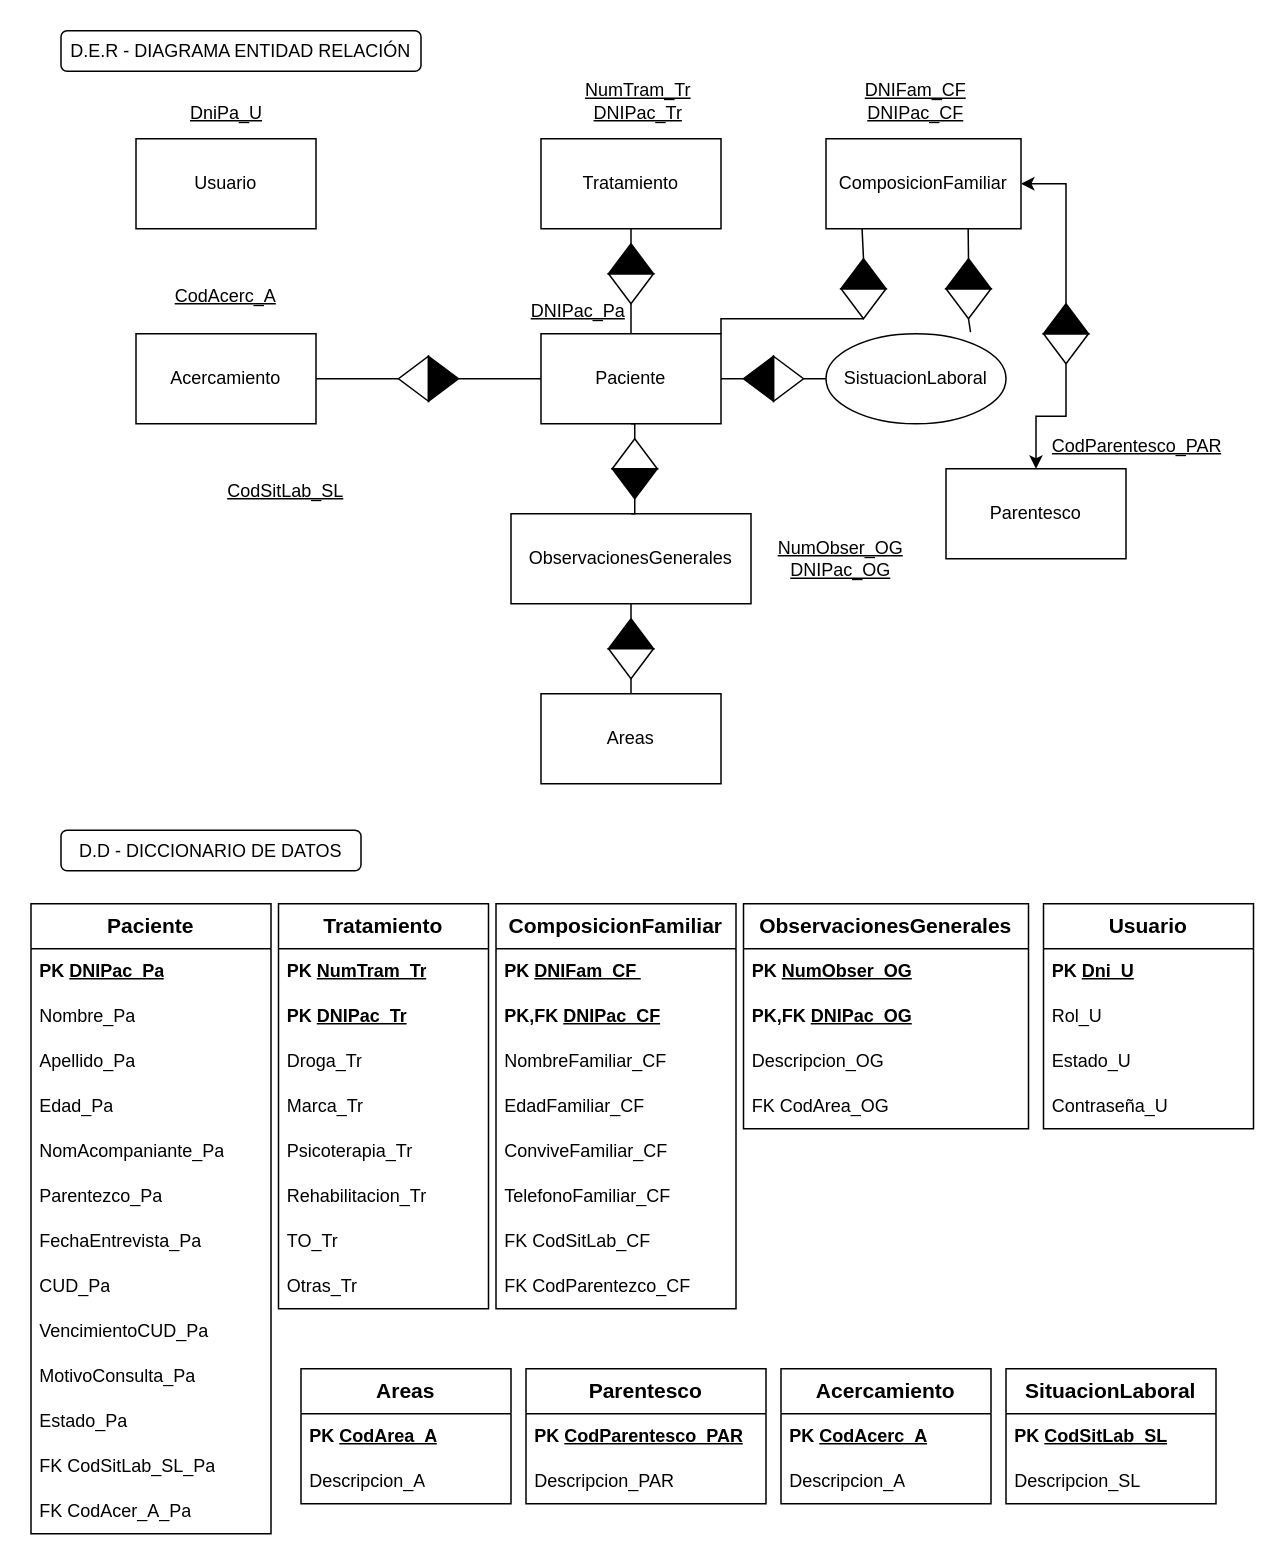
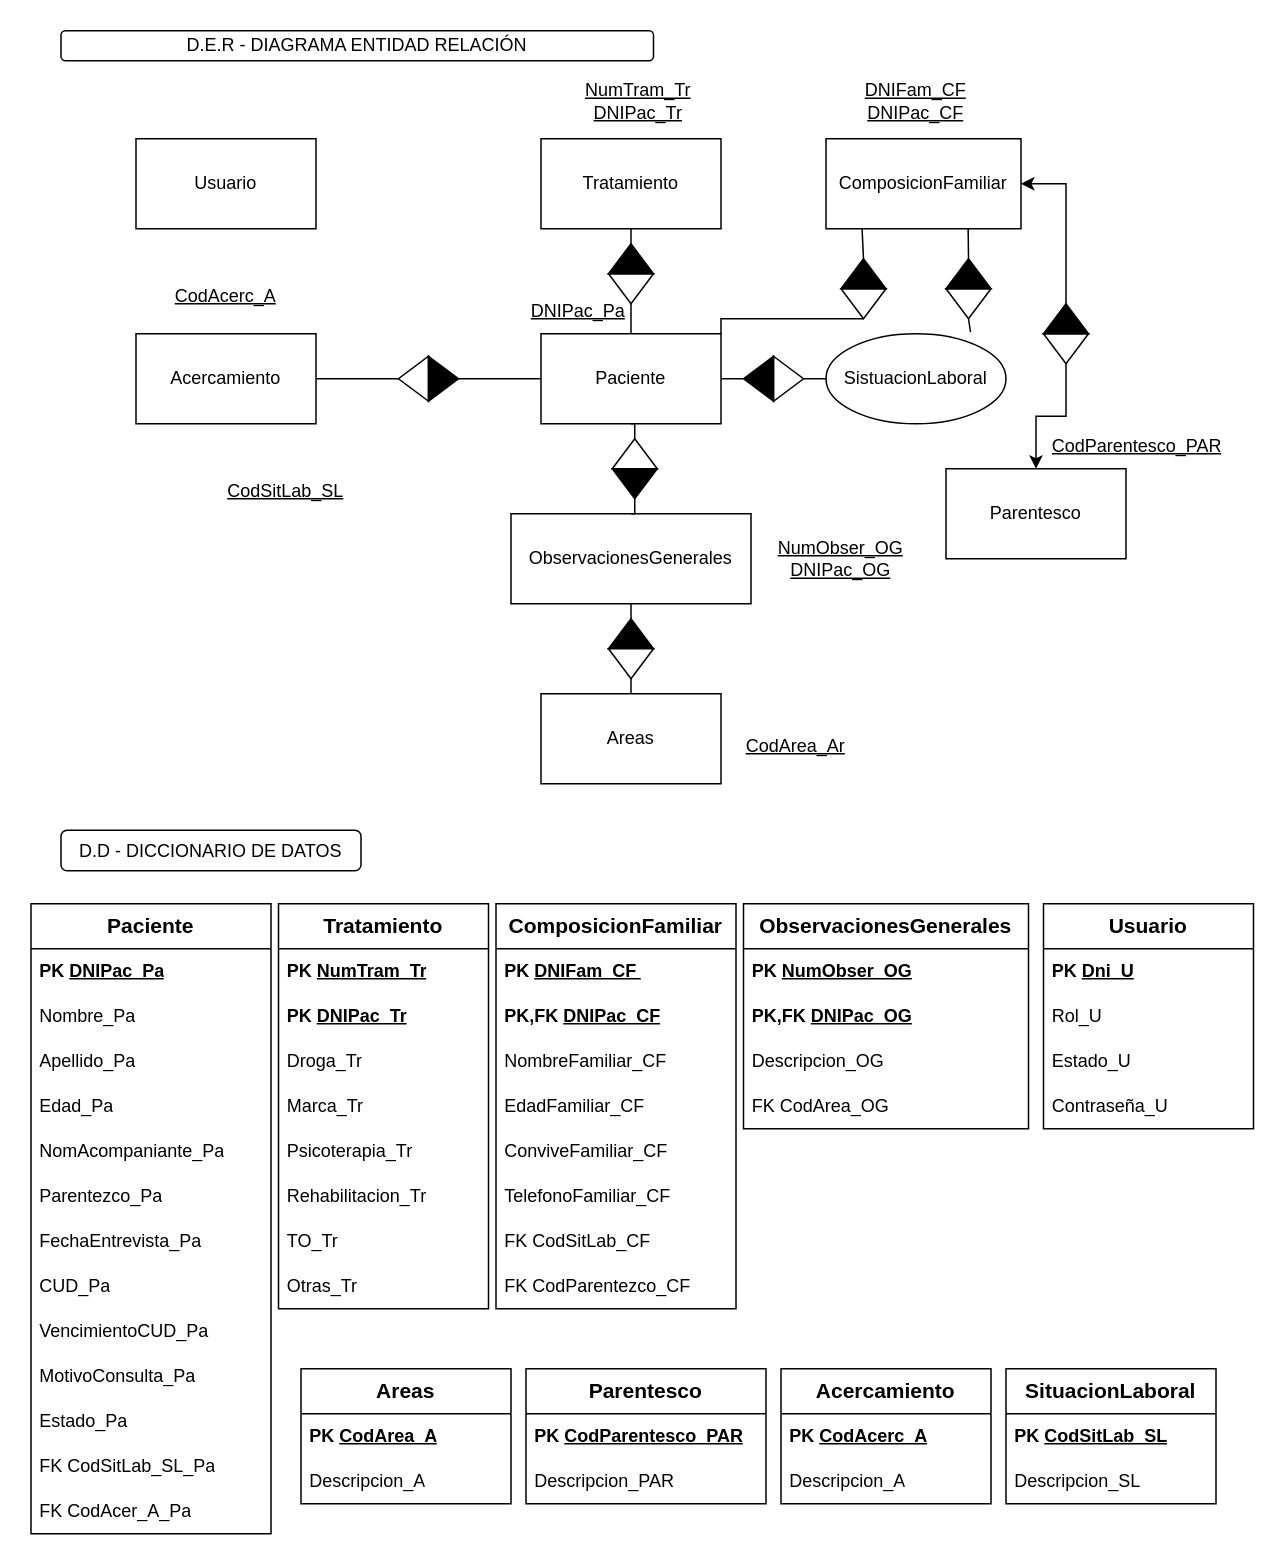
(241, 51) -> (357, 46)
(226, 101) -> none
none -> (796, 746)
